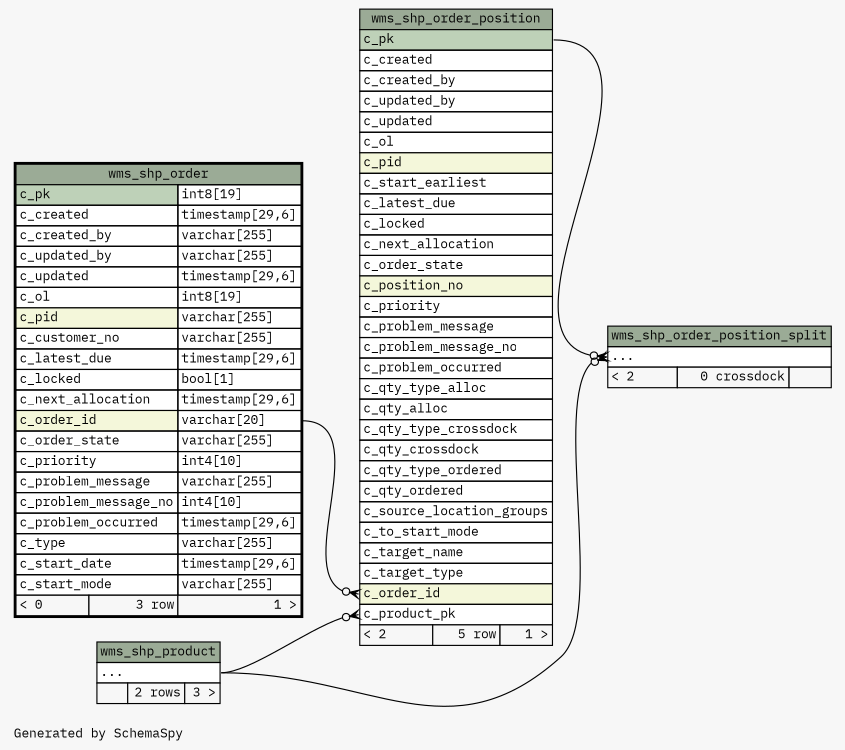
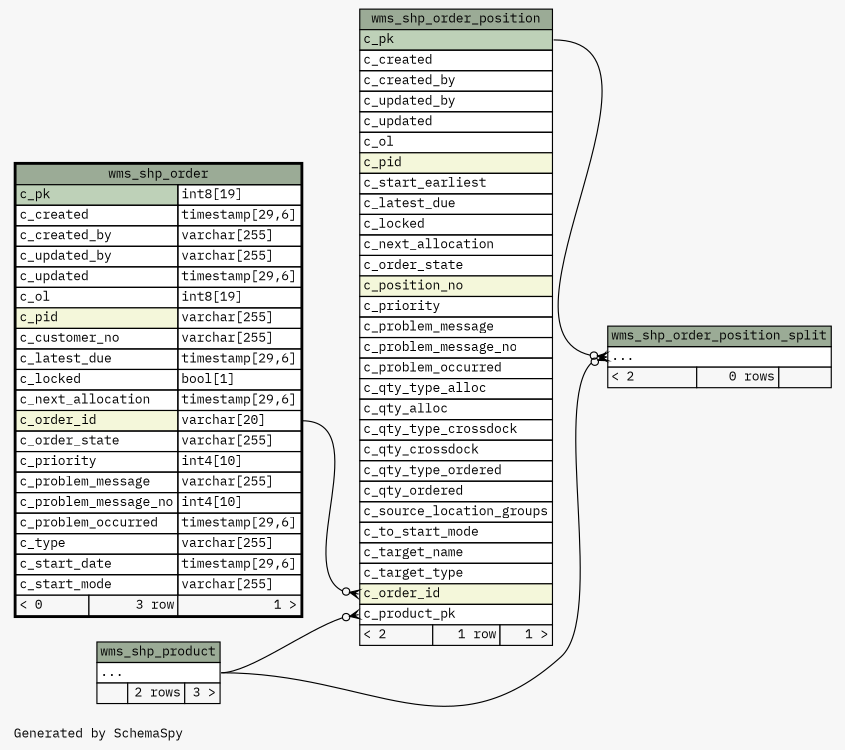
(743, 377) -> (752, 377)
(477, 635) -> (477, 635)
